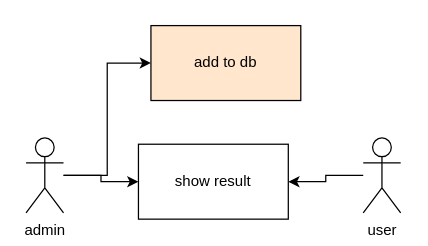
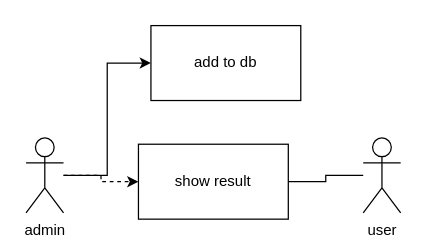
(226, 63) -> (226, 63)
(113, 182) -> (113, 182)
(298, 182) -> (294, 182)
